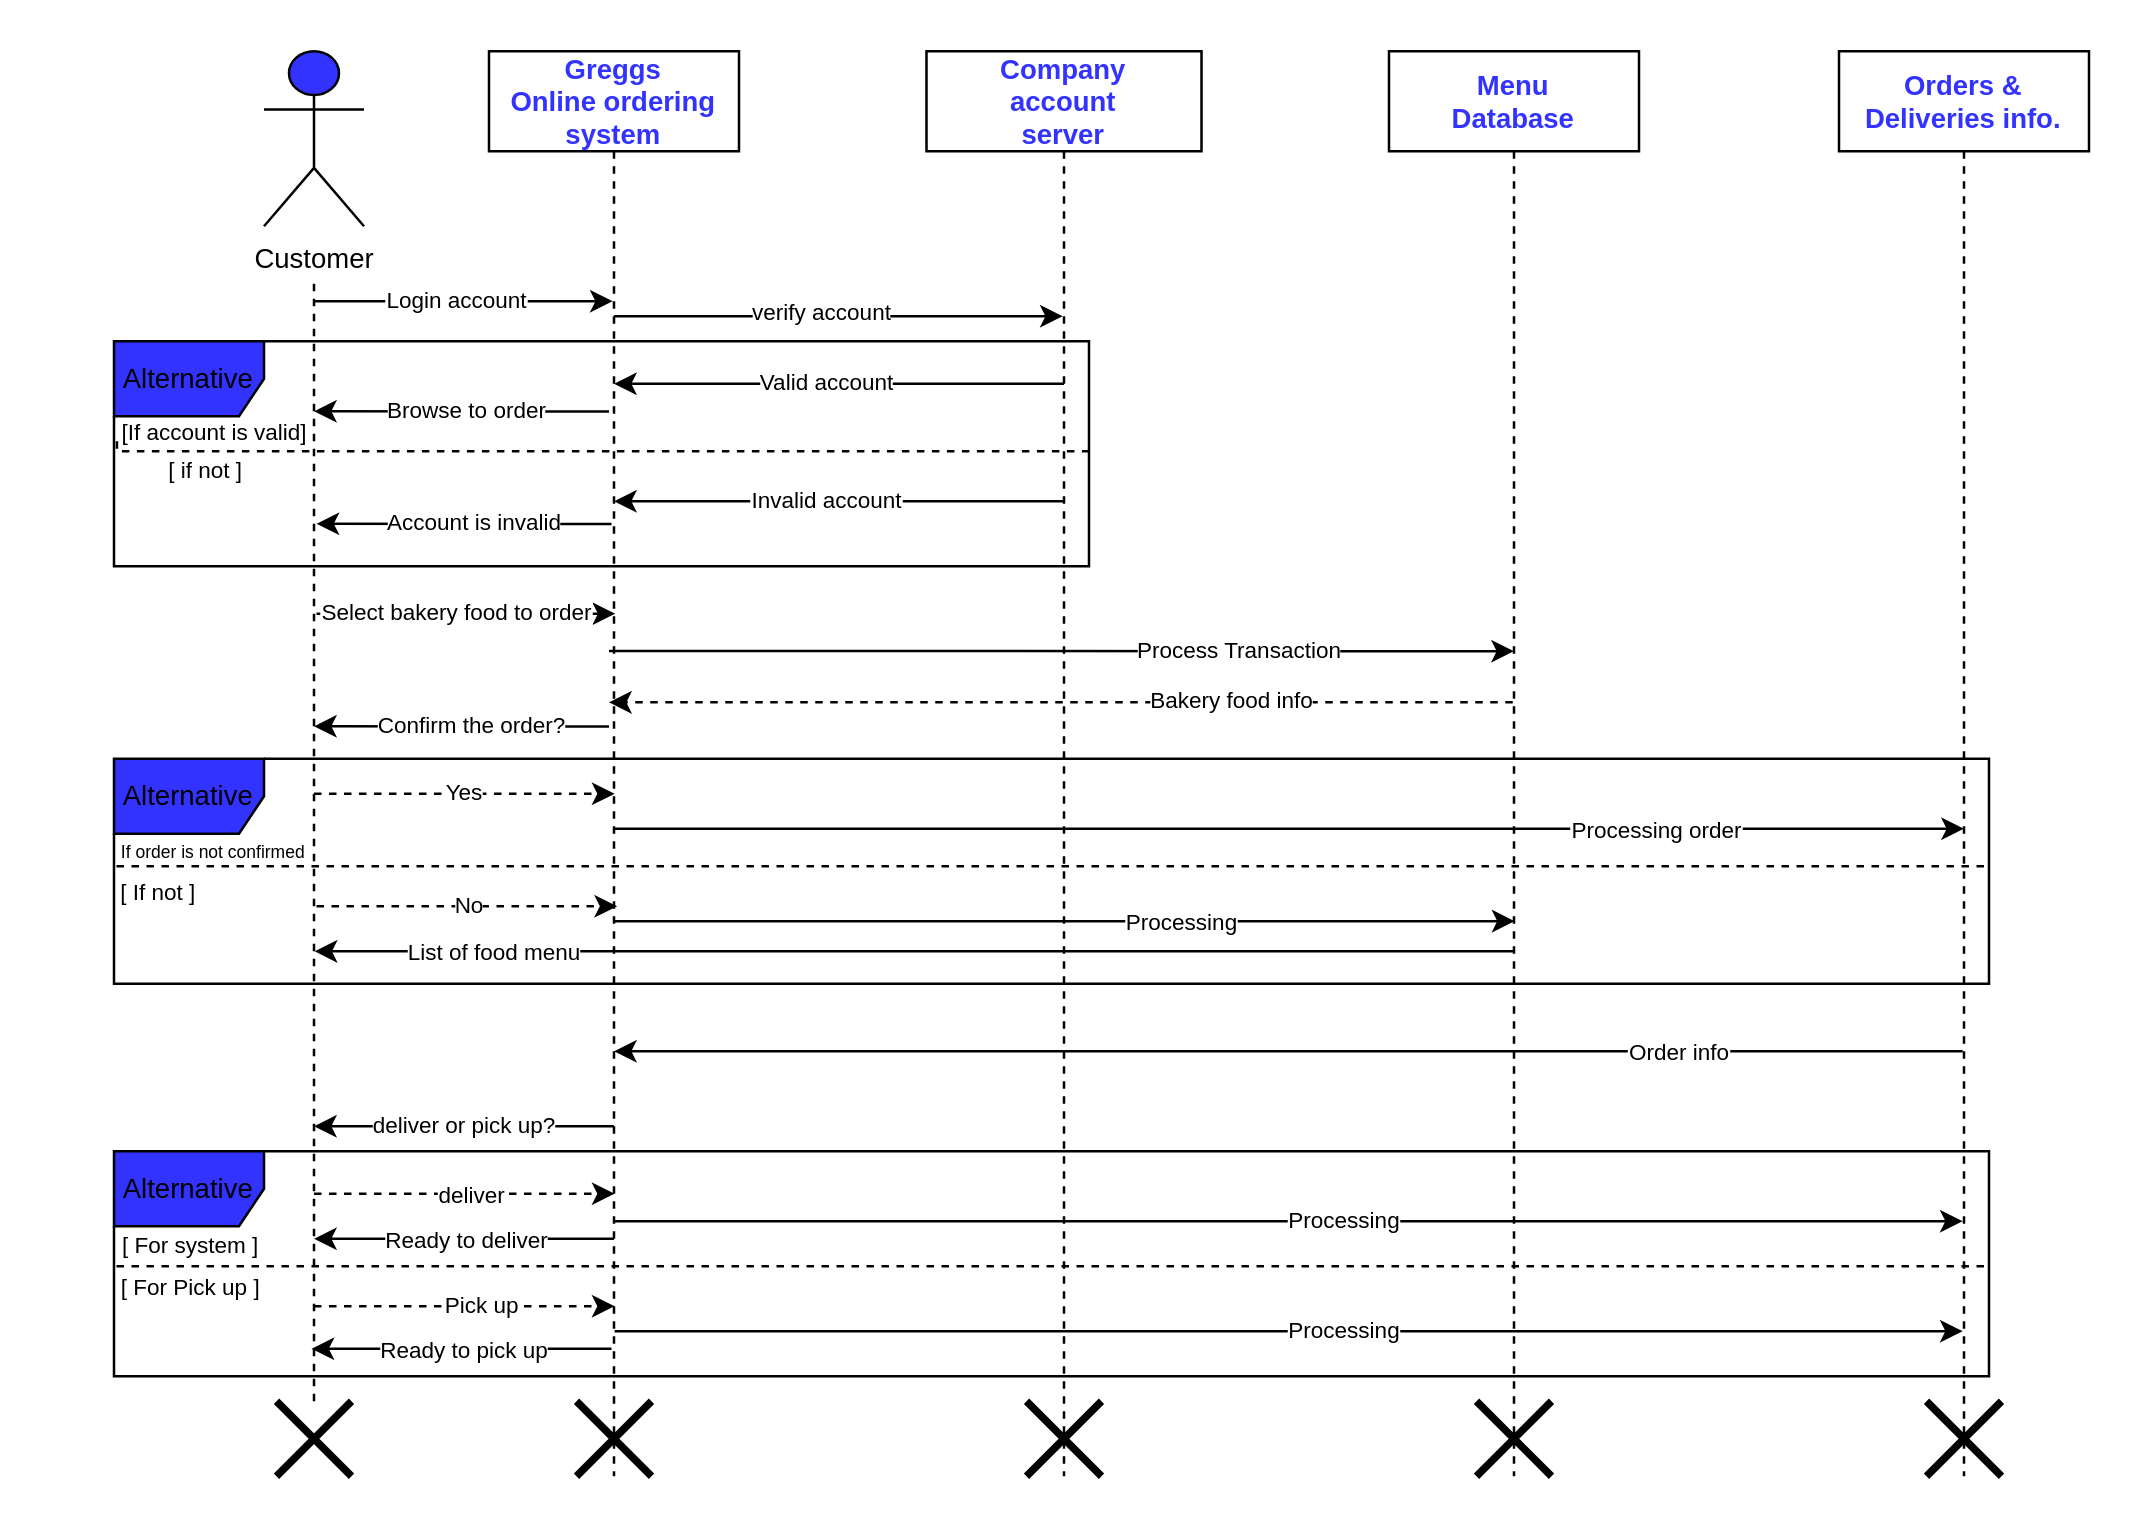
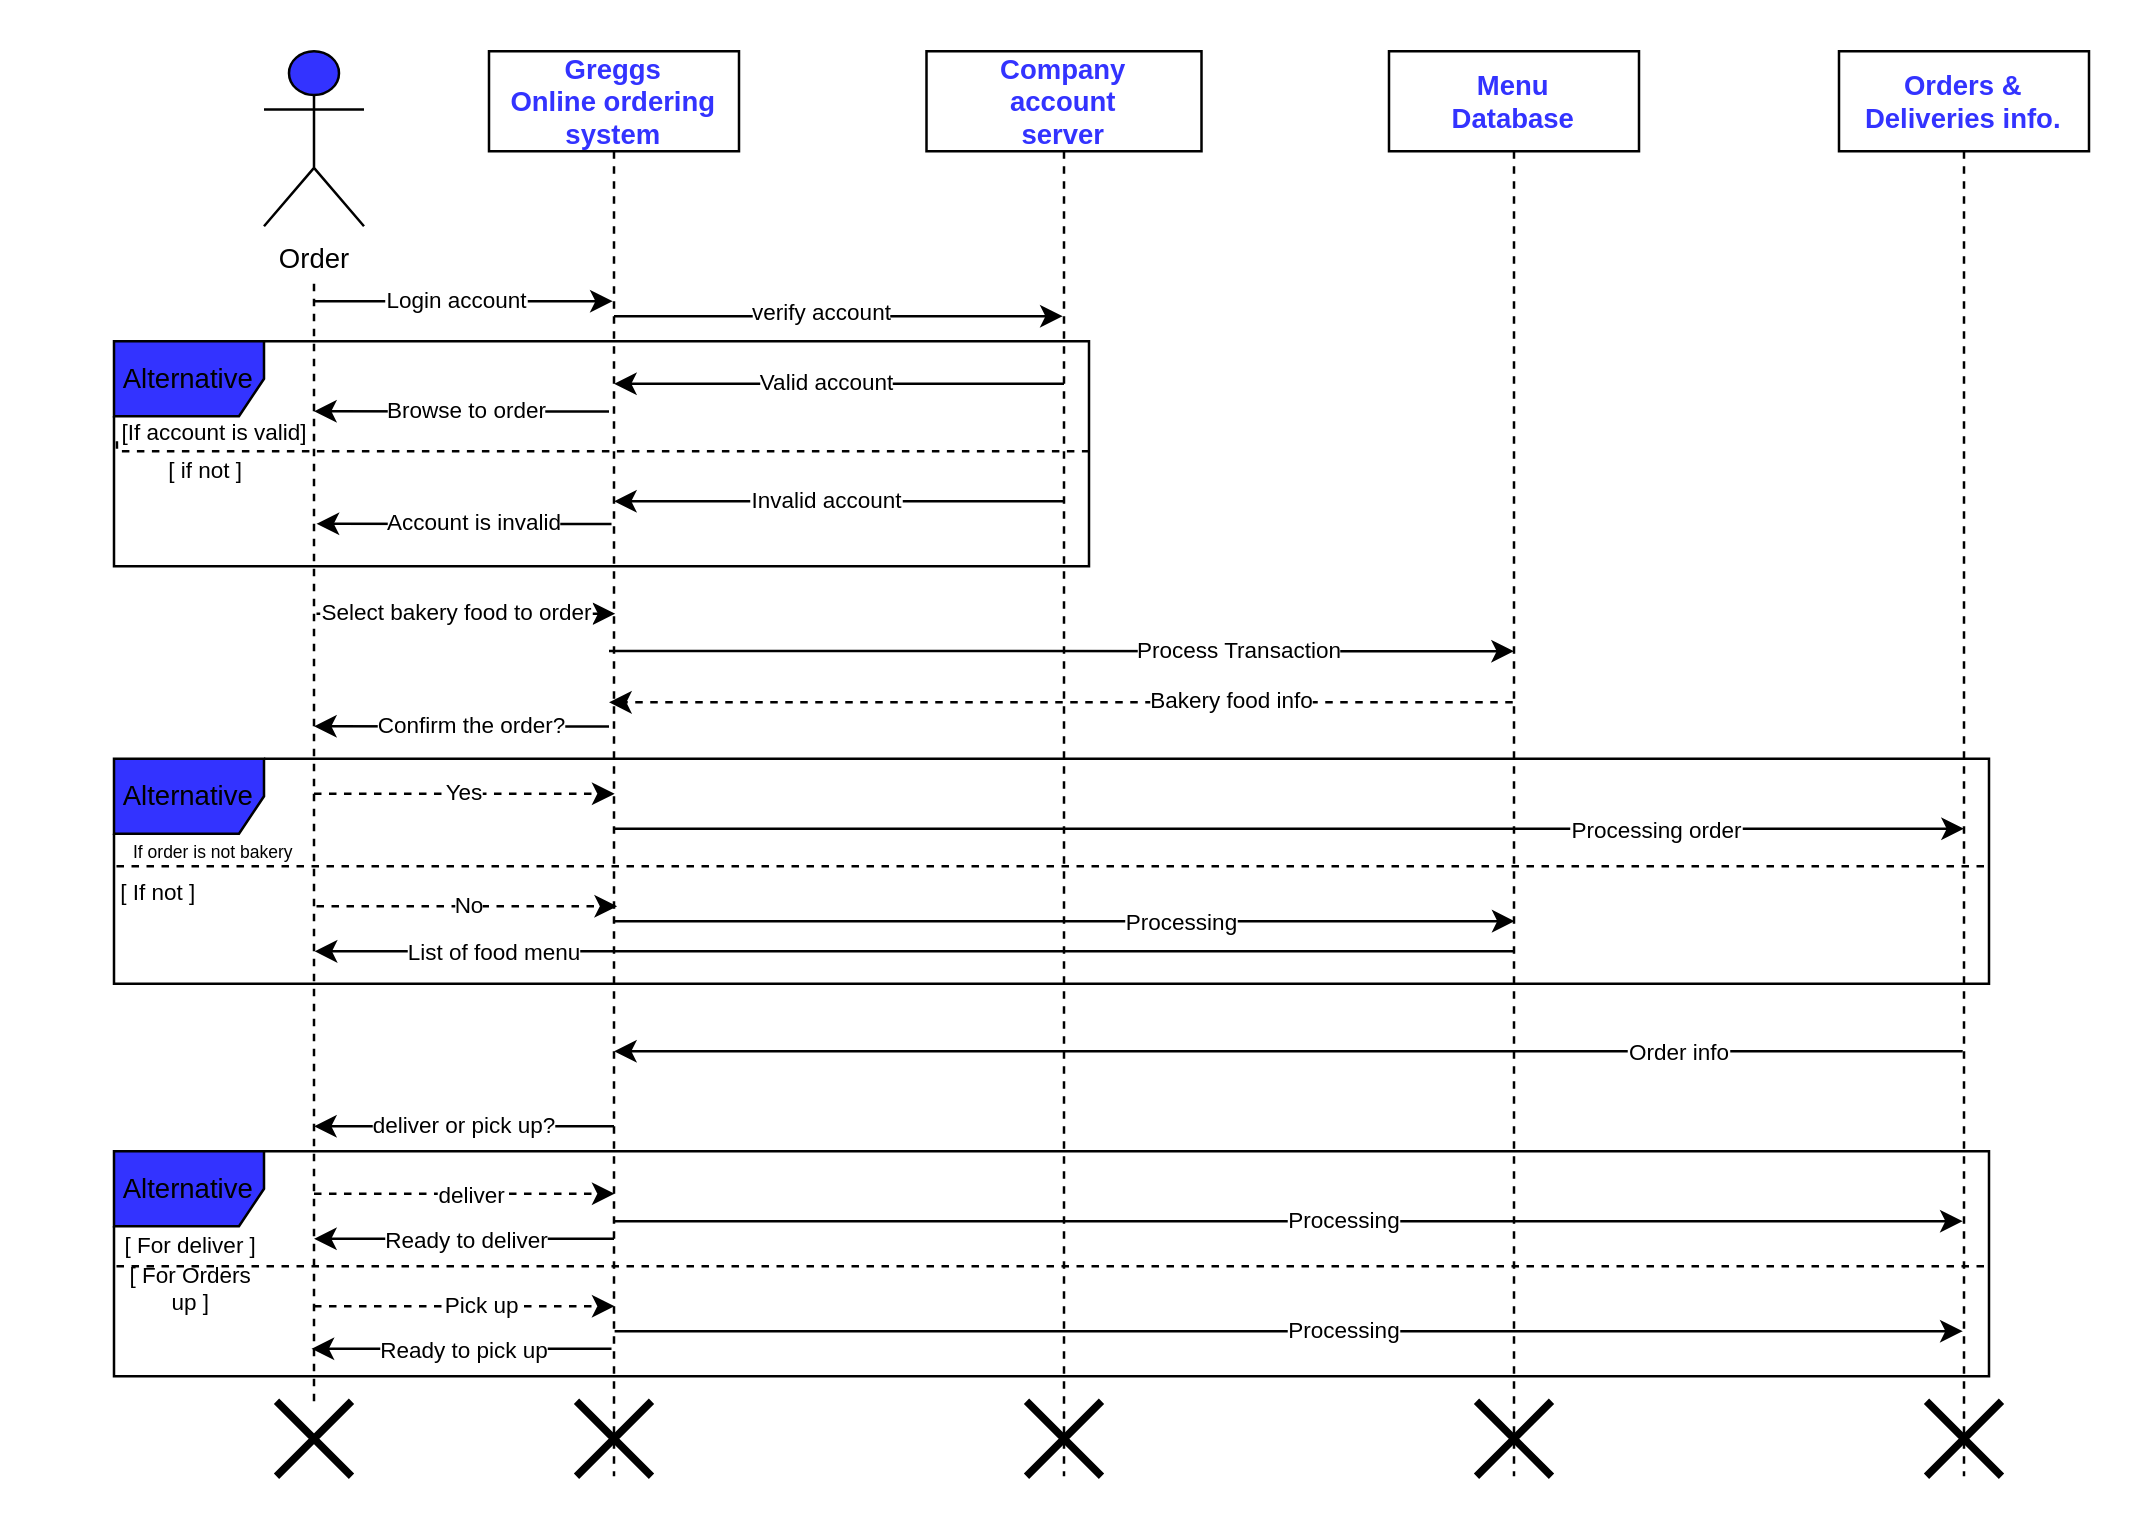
(315, 260) -> (315, 260)
(214, 849) -> (214, 849)
(191, 1246) -> (191, 1246)
(191, 1289) -> (191, 1289)
